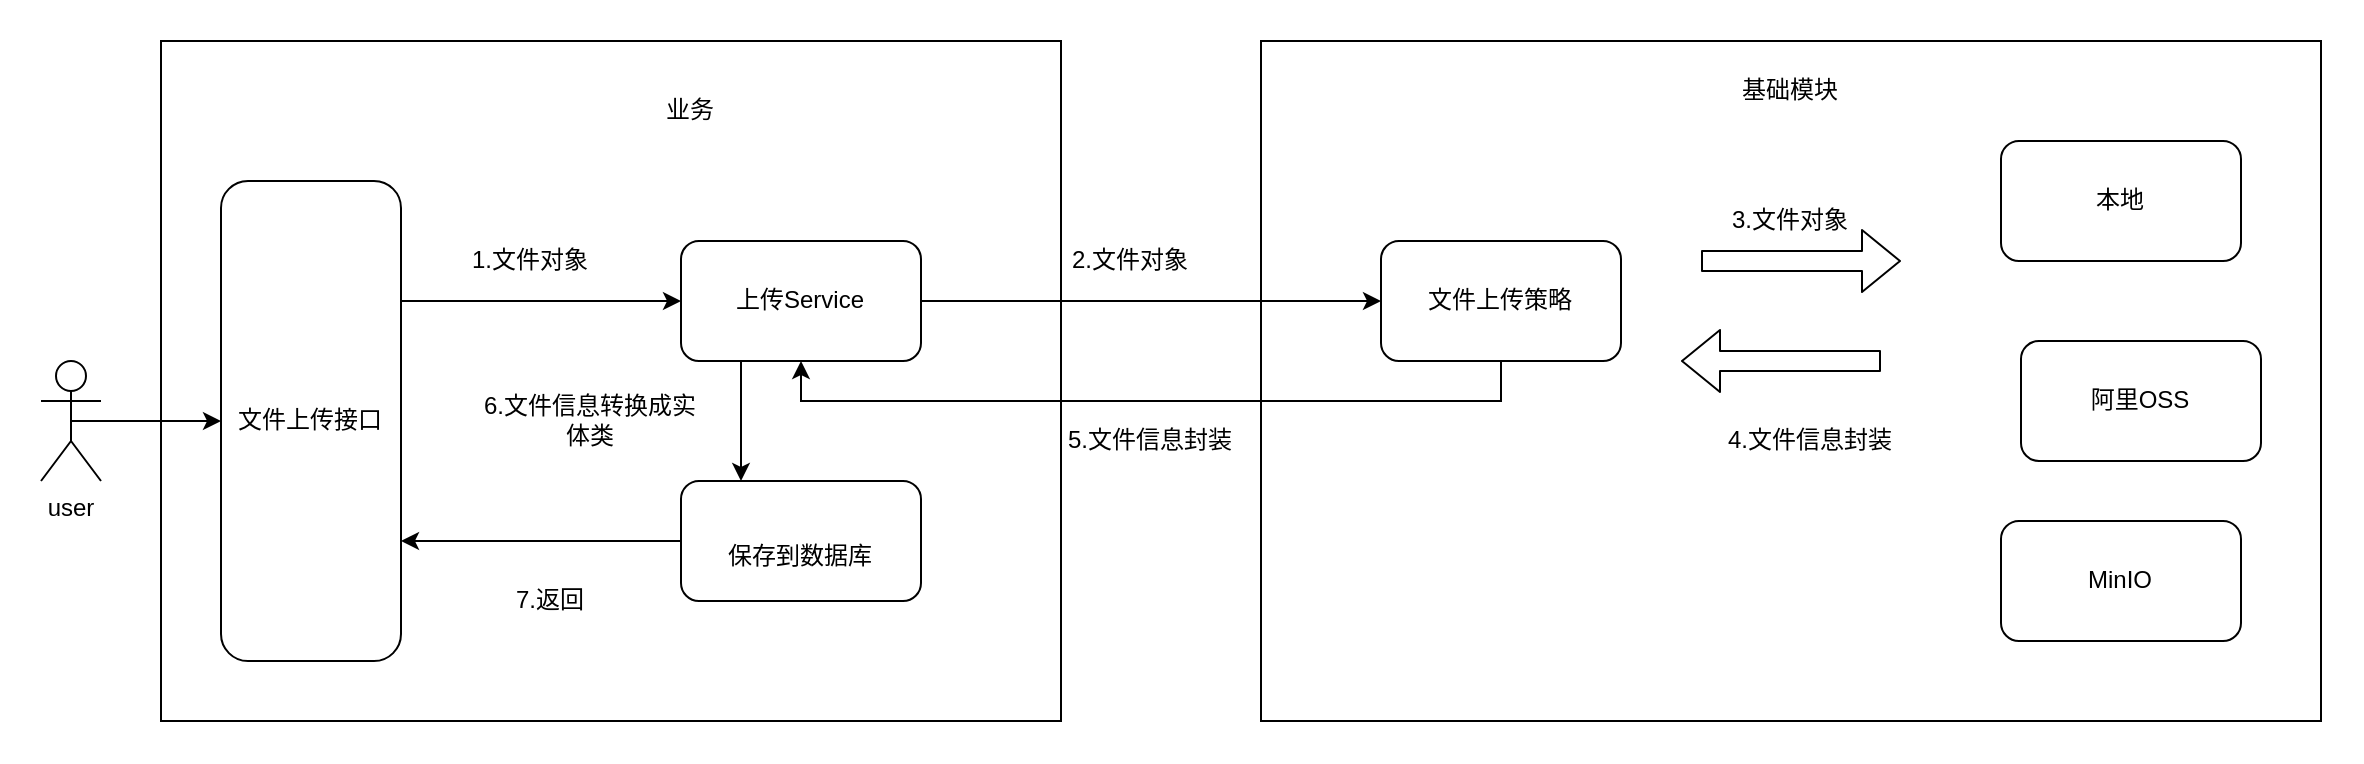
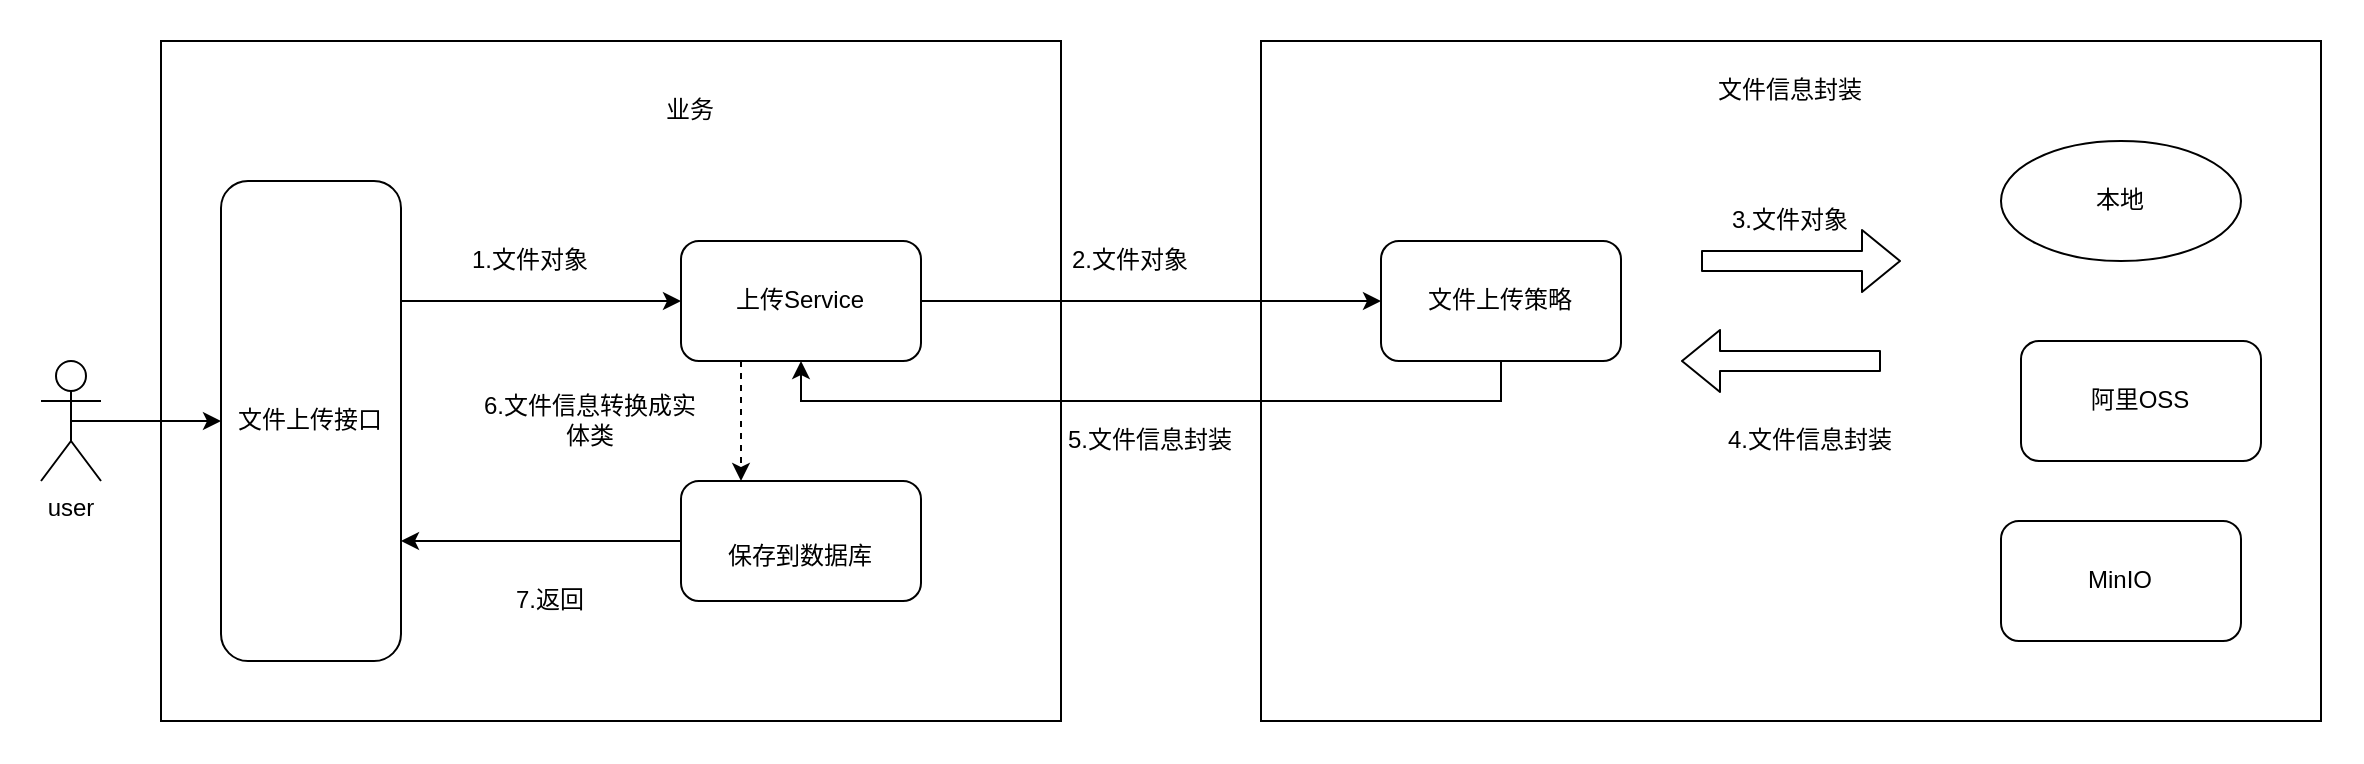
(1791, 91) -> (1791, 91)
(2121, 201) -> (2121, 201)
(741, 416) -> (741, 416)
